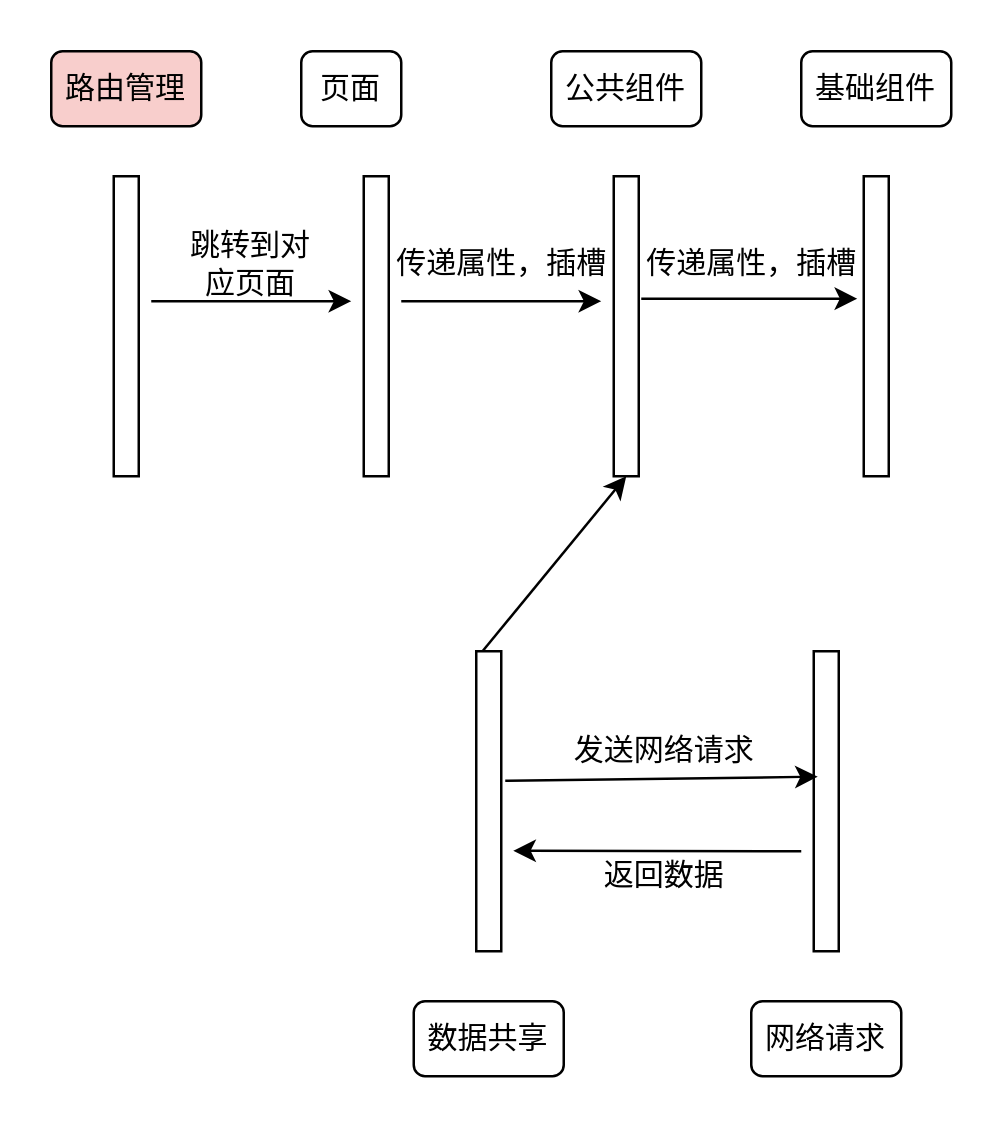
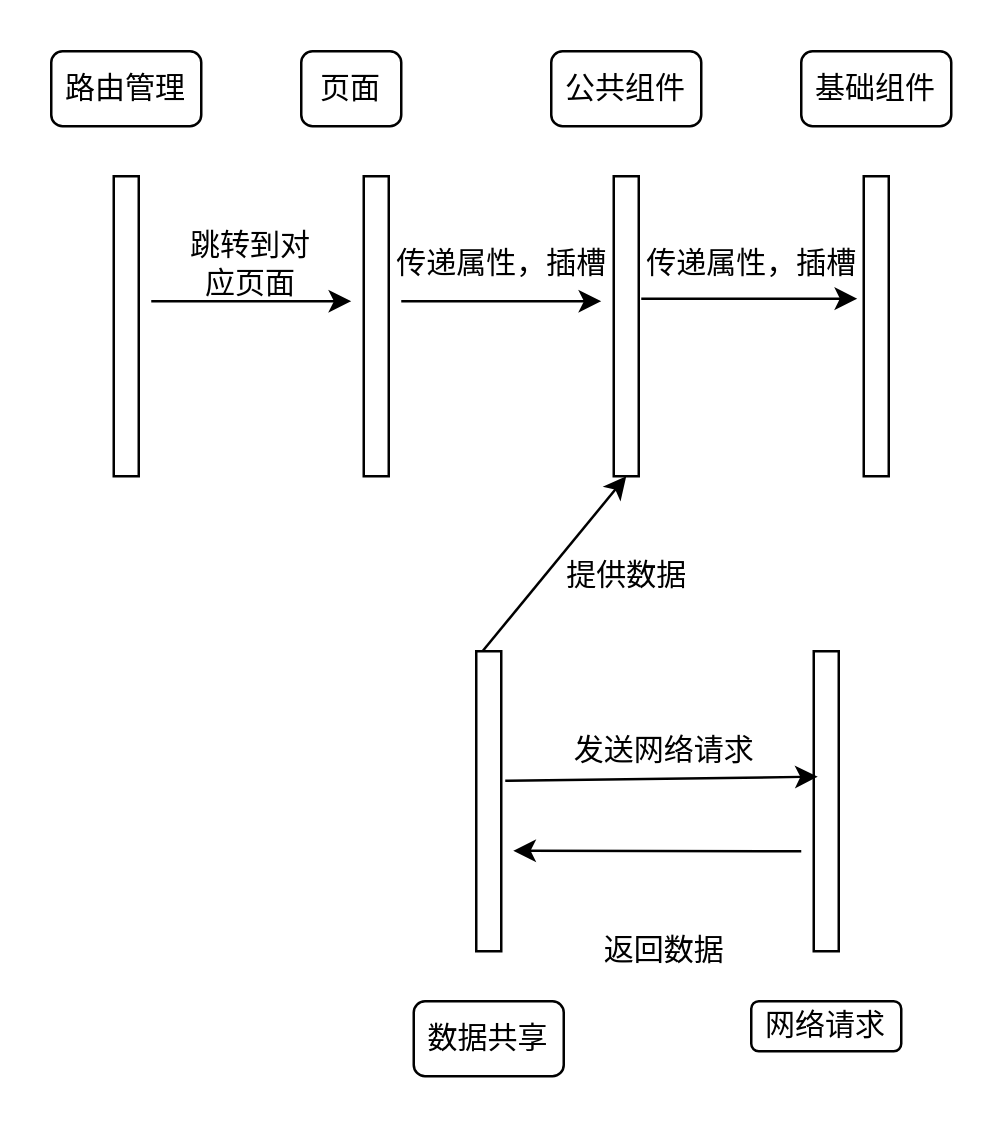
(126, 89) -> (126, 89)
none -> (626, 576)
(664, 876) -> (664, 951)
(826, 1039) -> (826, 1026)
